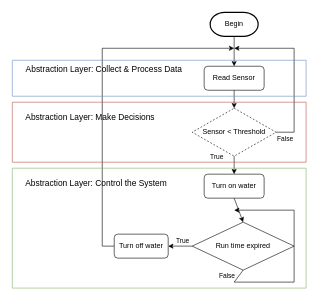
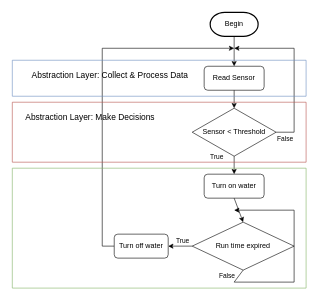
(105, 69) -> (111, 75)
(234, 132) -> (234, 132)
(96, 183) -> none
